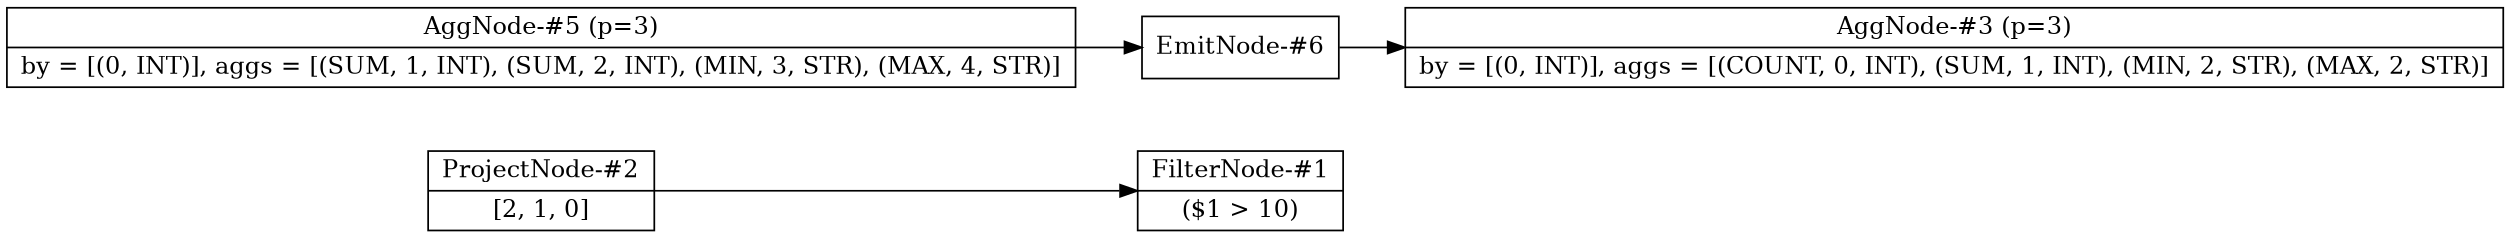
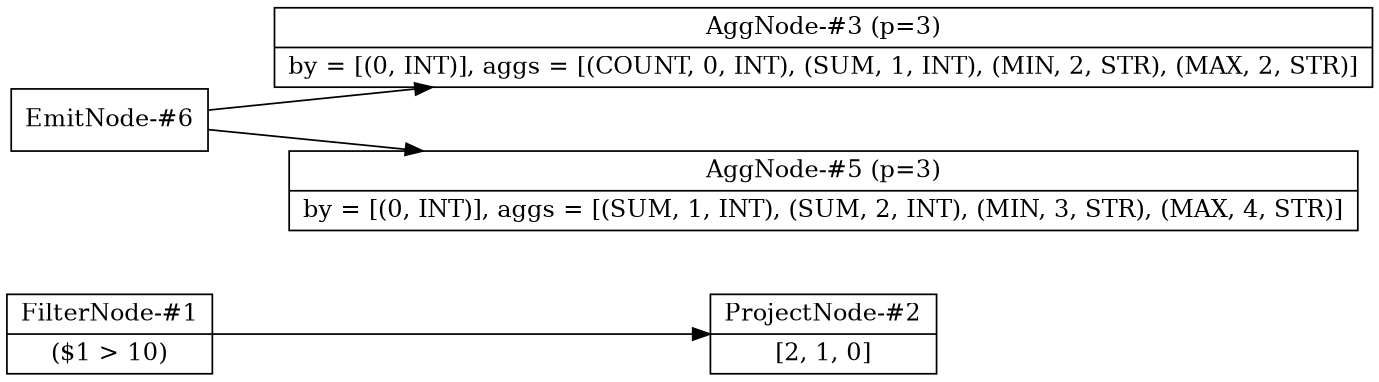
(1100, 47) -> (307, 139)
(887, 191) -> (453, 334)
